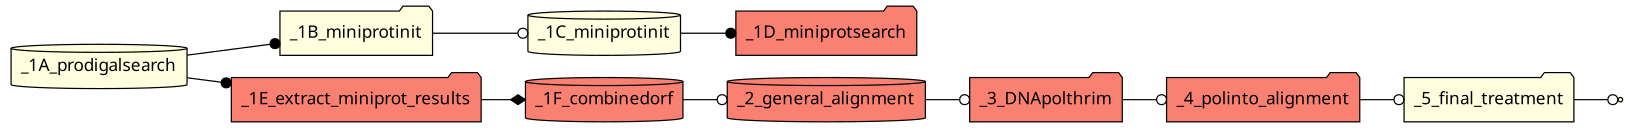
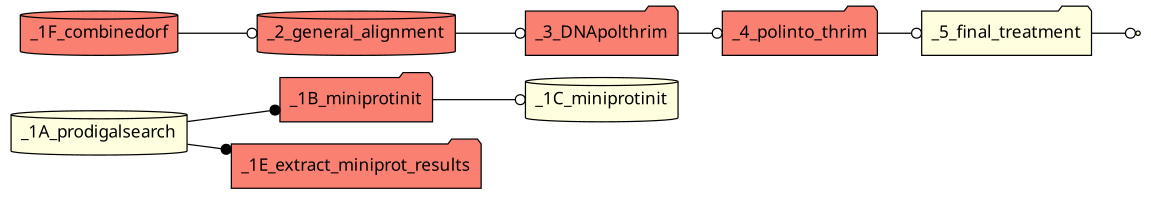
(356, 33) -> (356, 100)
(826, 33) -> none
(496, 100) -> none
(1263, 100) -> (800, 33)
